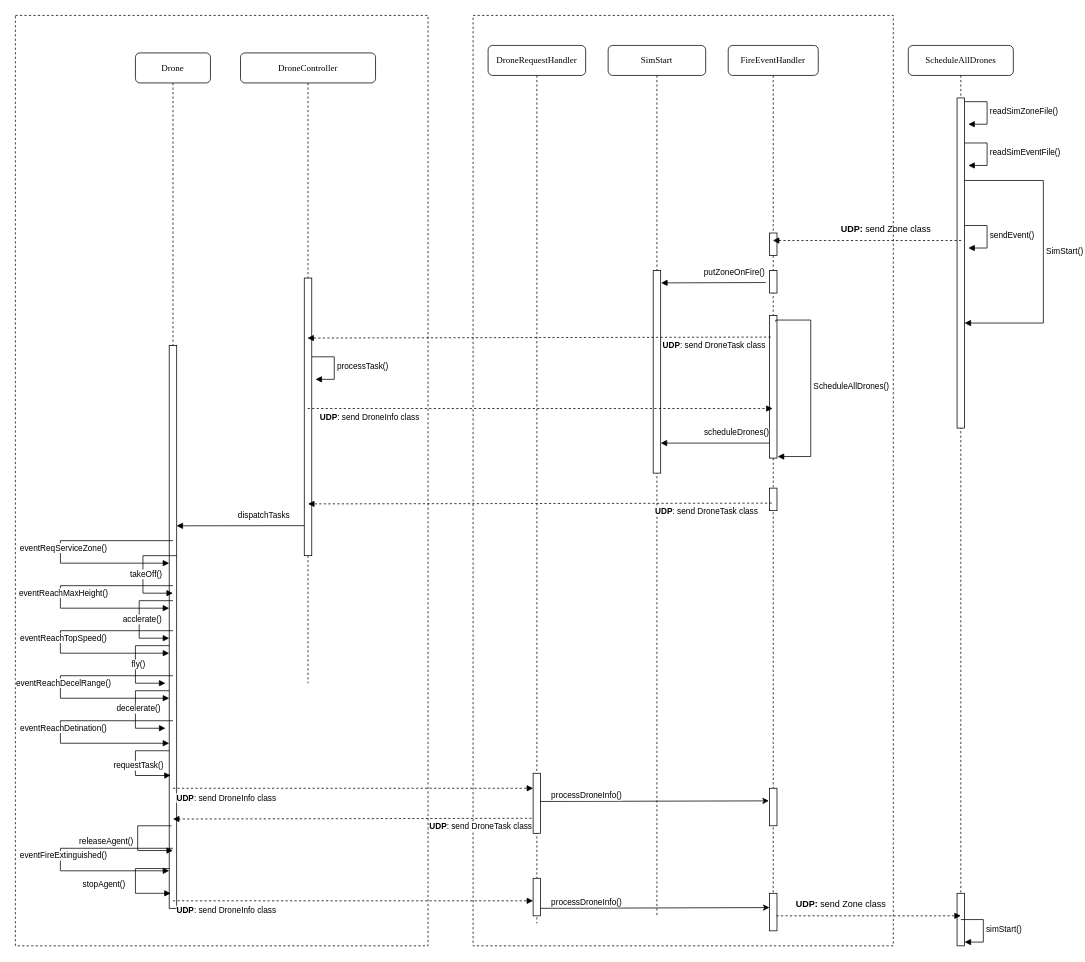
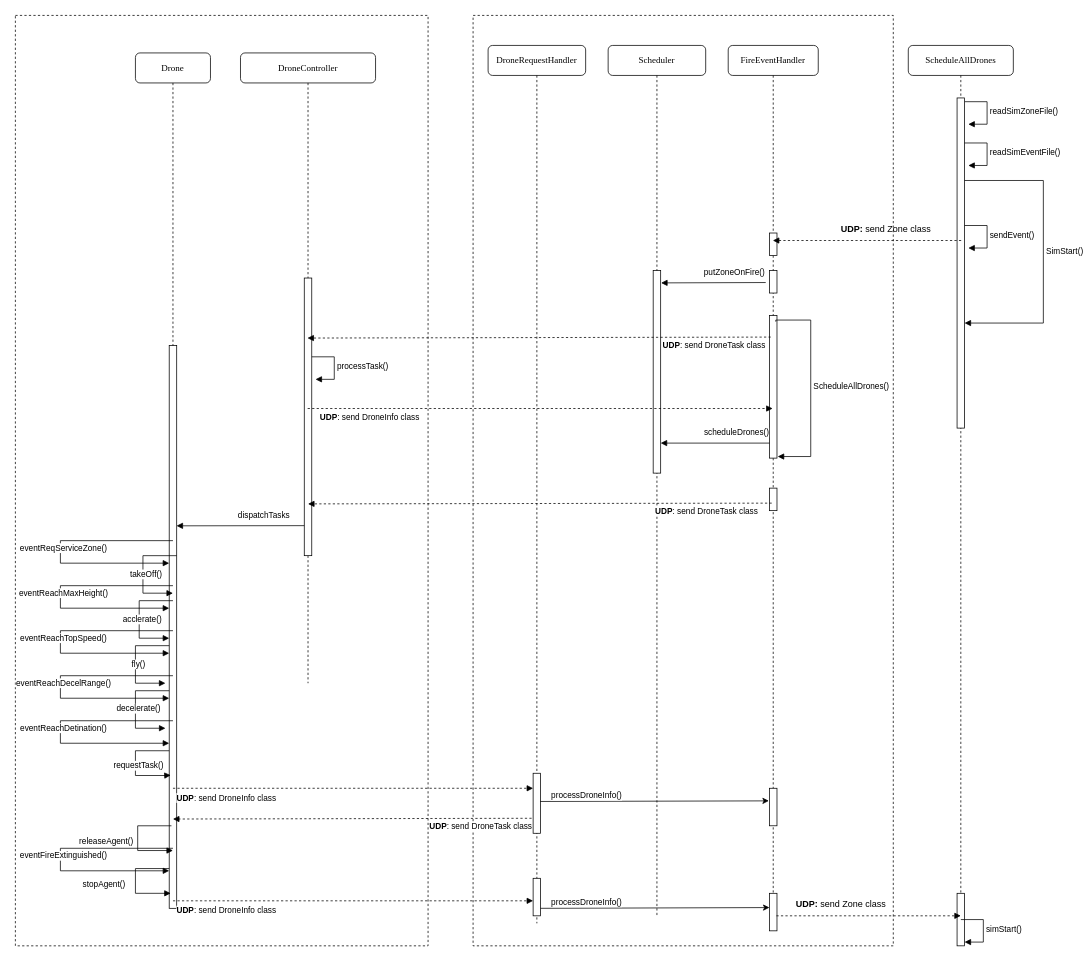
(657, 60) -> (657, 60)
